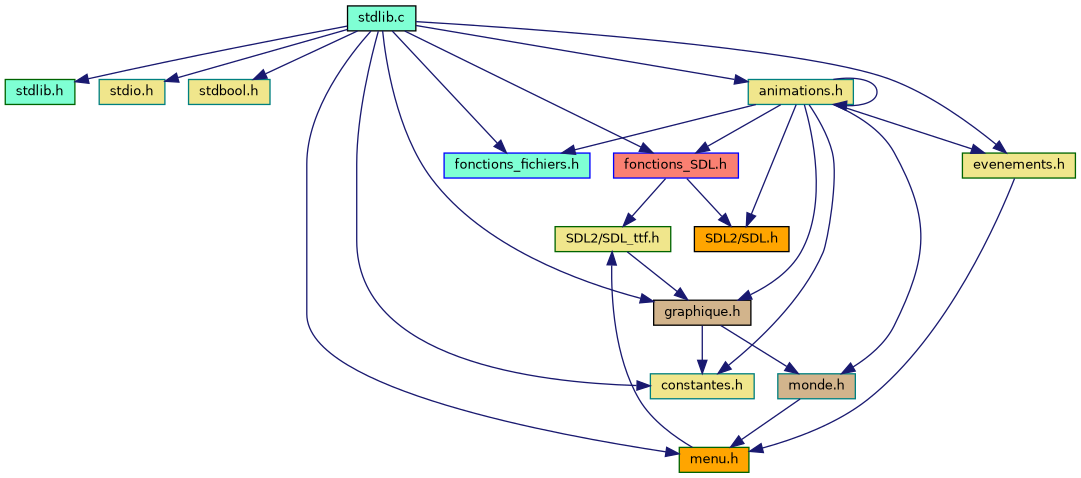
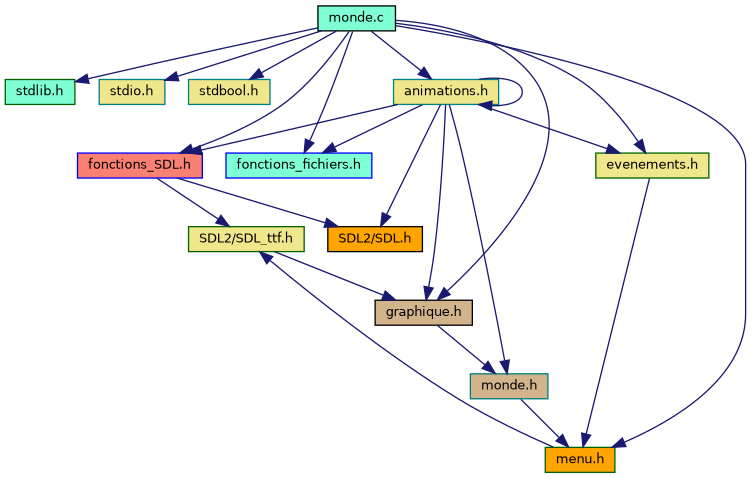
(382, 18) -> (357, 18)
(702, 386) -> none
